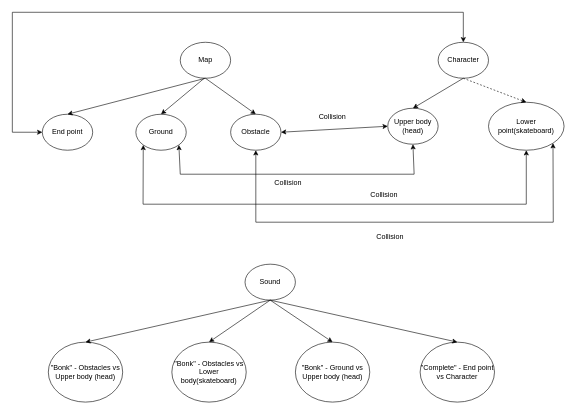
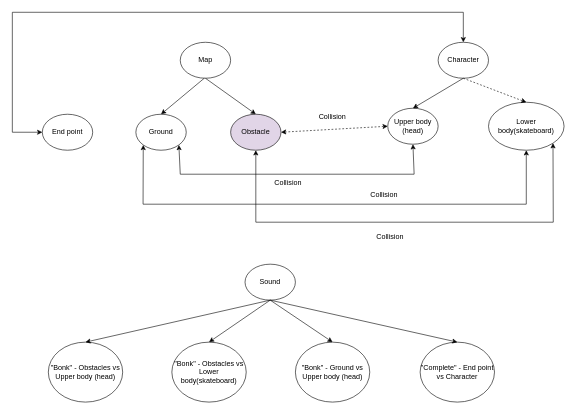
(134, 97) -> none
(527, 126) -> (527, 126)
(334, 129) -> (334, 129)
(256, 132) -> (256, 132)
